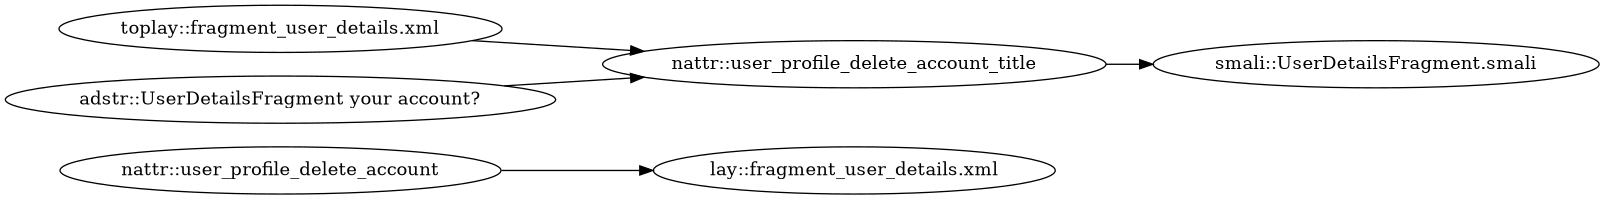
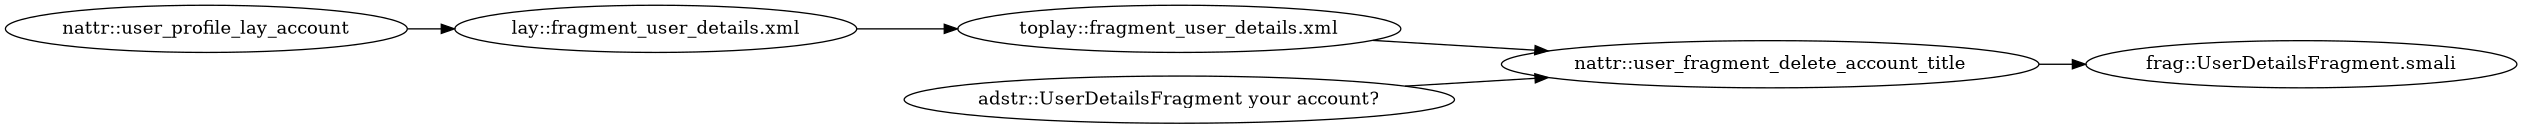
none -> (901, 29)
(854, 64) -> (1770, 64)
(1376, 64) -> (2301, 64)
(280, 170) -> (206, 29)
